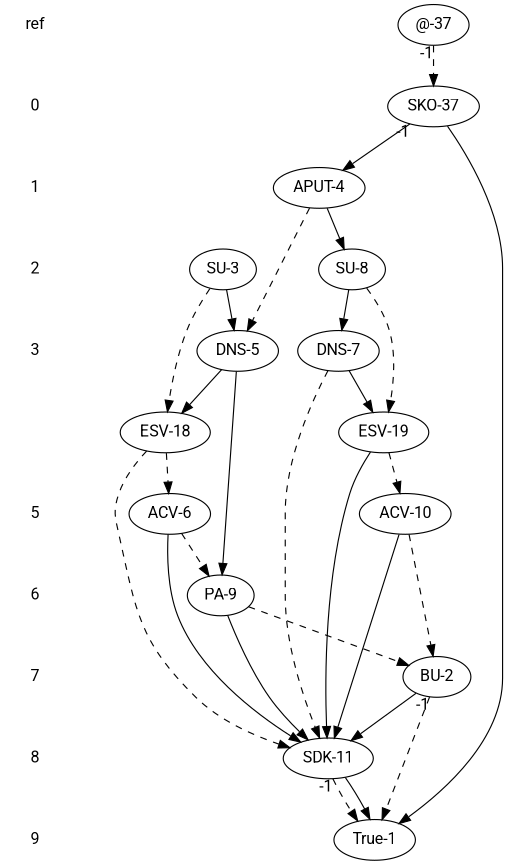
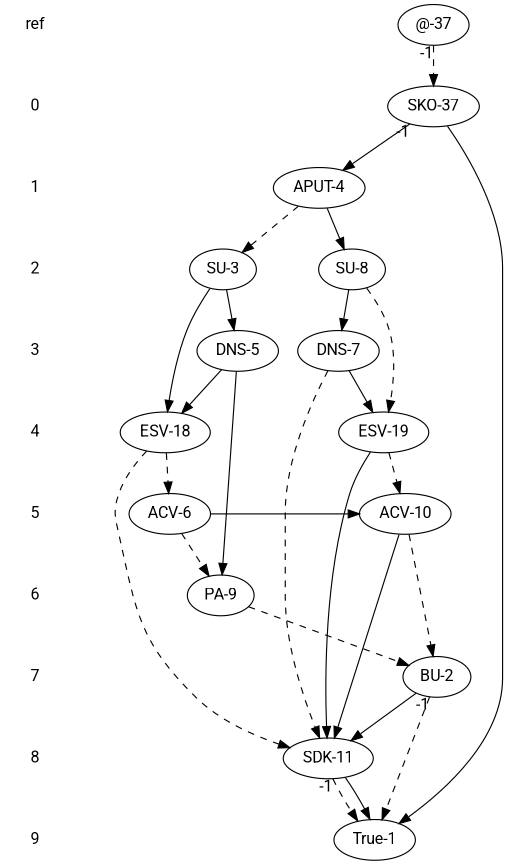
(281, 264) -> (275, 226)
(183, 342) -> (183, 342)
none -> (35, 432)
(198, 653) -> (276, 514)
(257, 678) -> none
